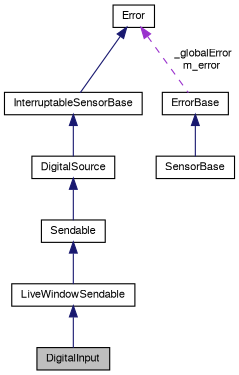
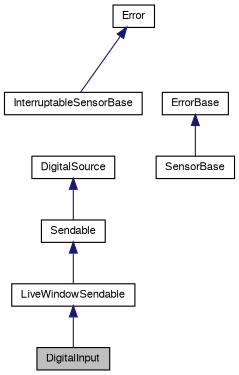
(168, 65) -> none
(73, 141) -> none
